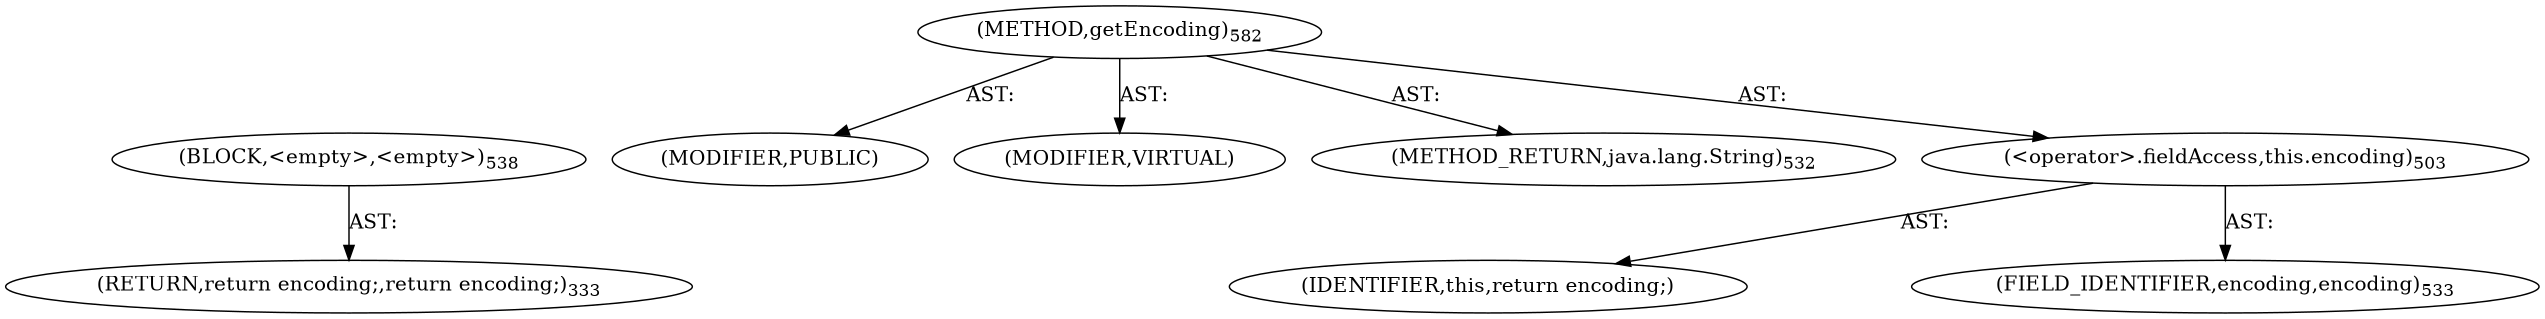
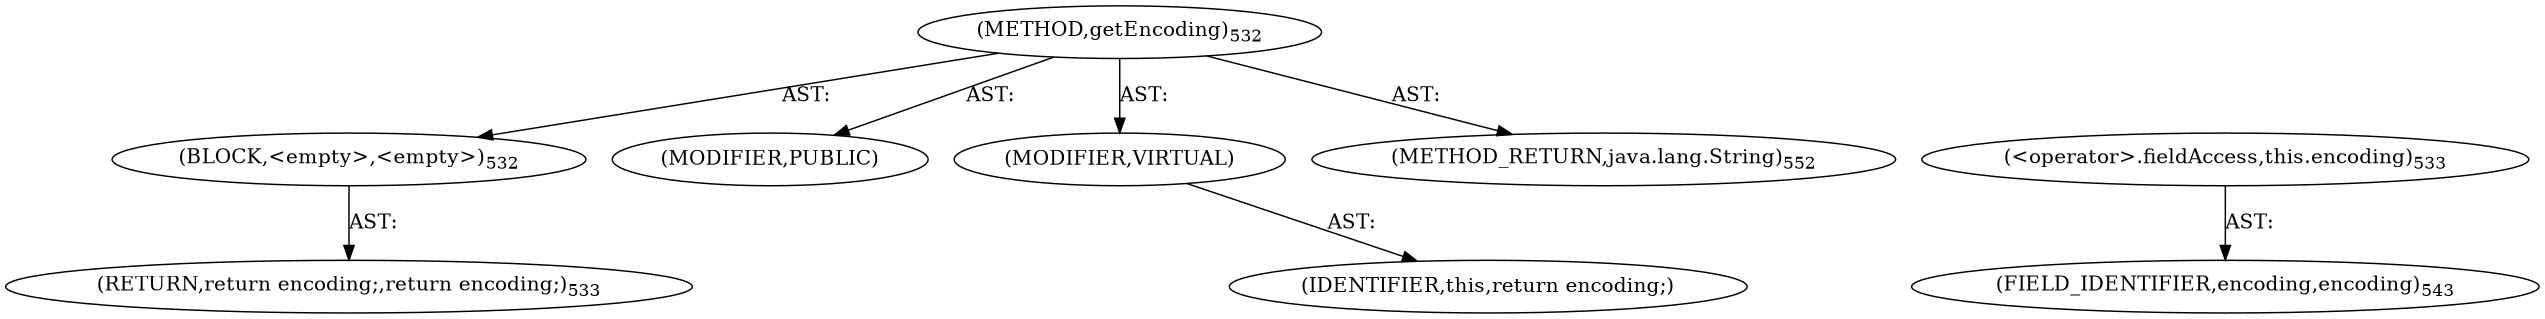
(1246, 30) -> (1246, 30)
(1650, 93) -> (745, 94)
(503, 157) -> (503, 157)
(1800, 157) -> (1800, 157)
(2430, 157) -> (2430, 157)
(1862, 222) -> (1295, 220)
(584, 284) -> (584, 284)
(2438, 284) -> (2438, 284)
